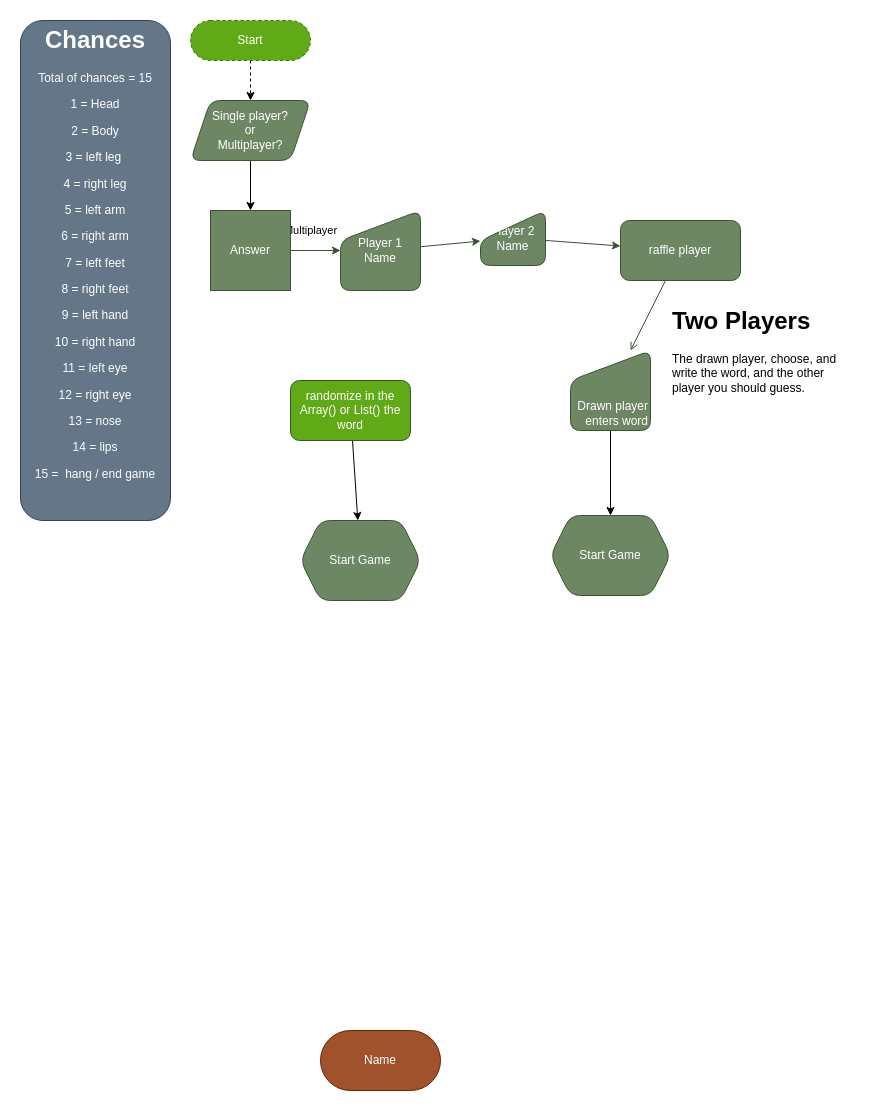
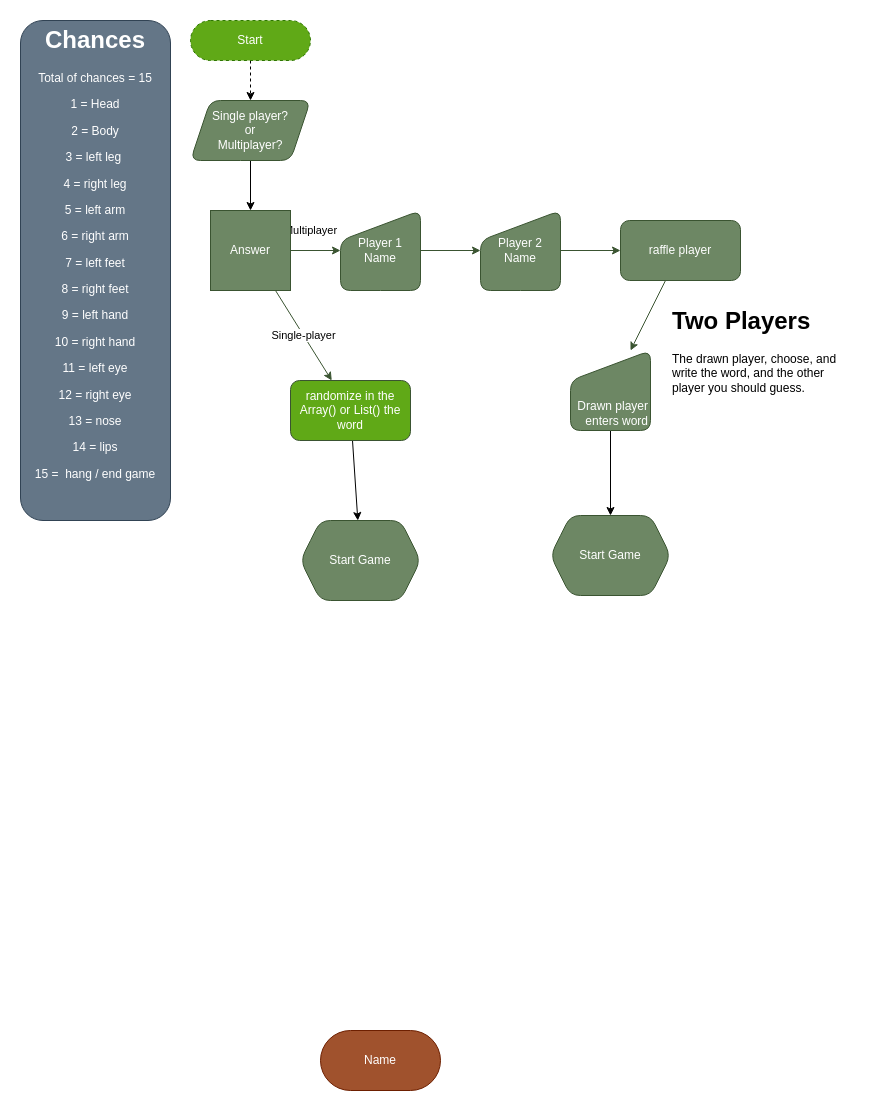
(513, 238) -> (521, 251)
none -> (302, 332)
(633, 345) -> (634, 343)
